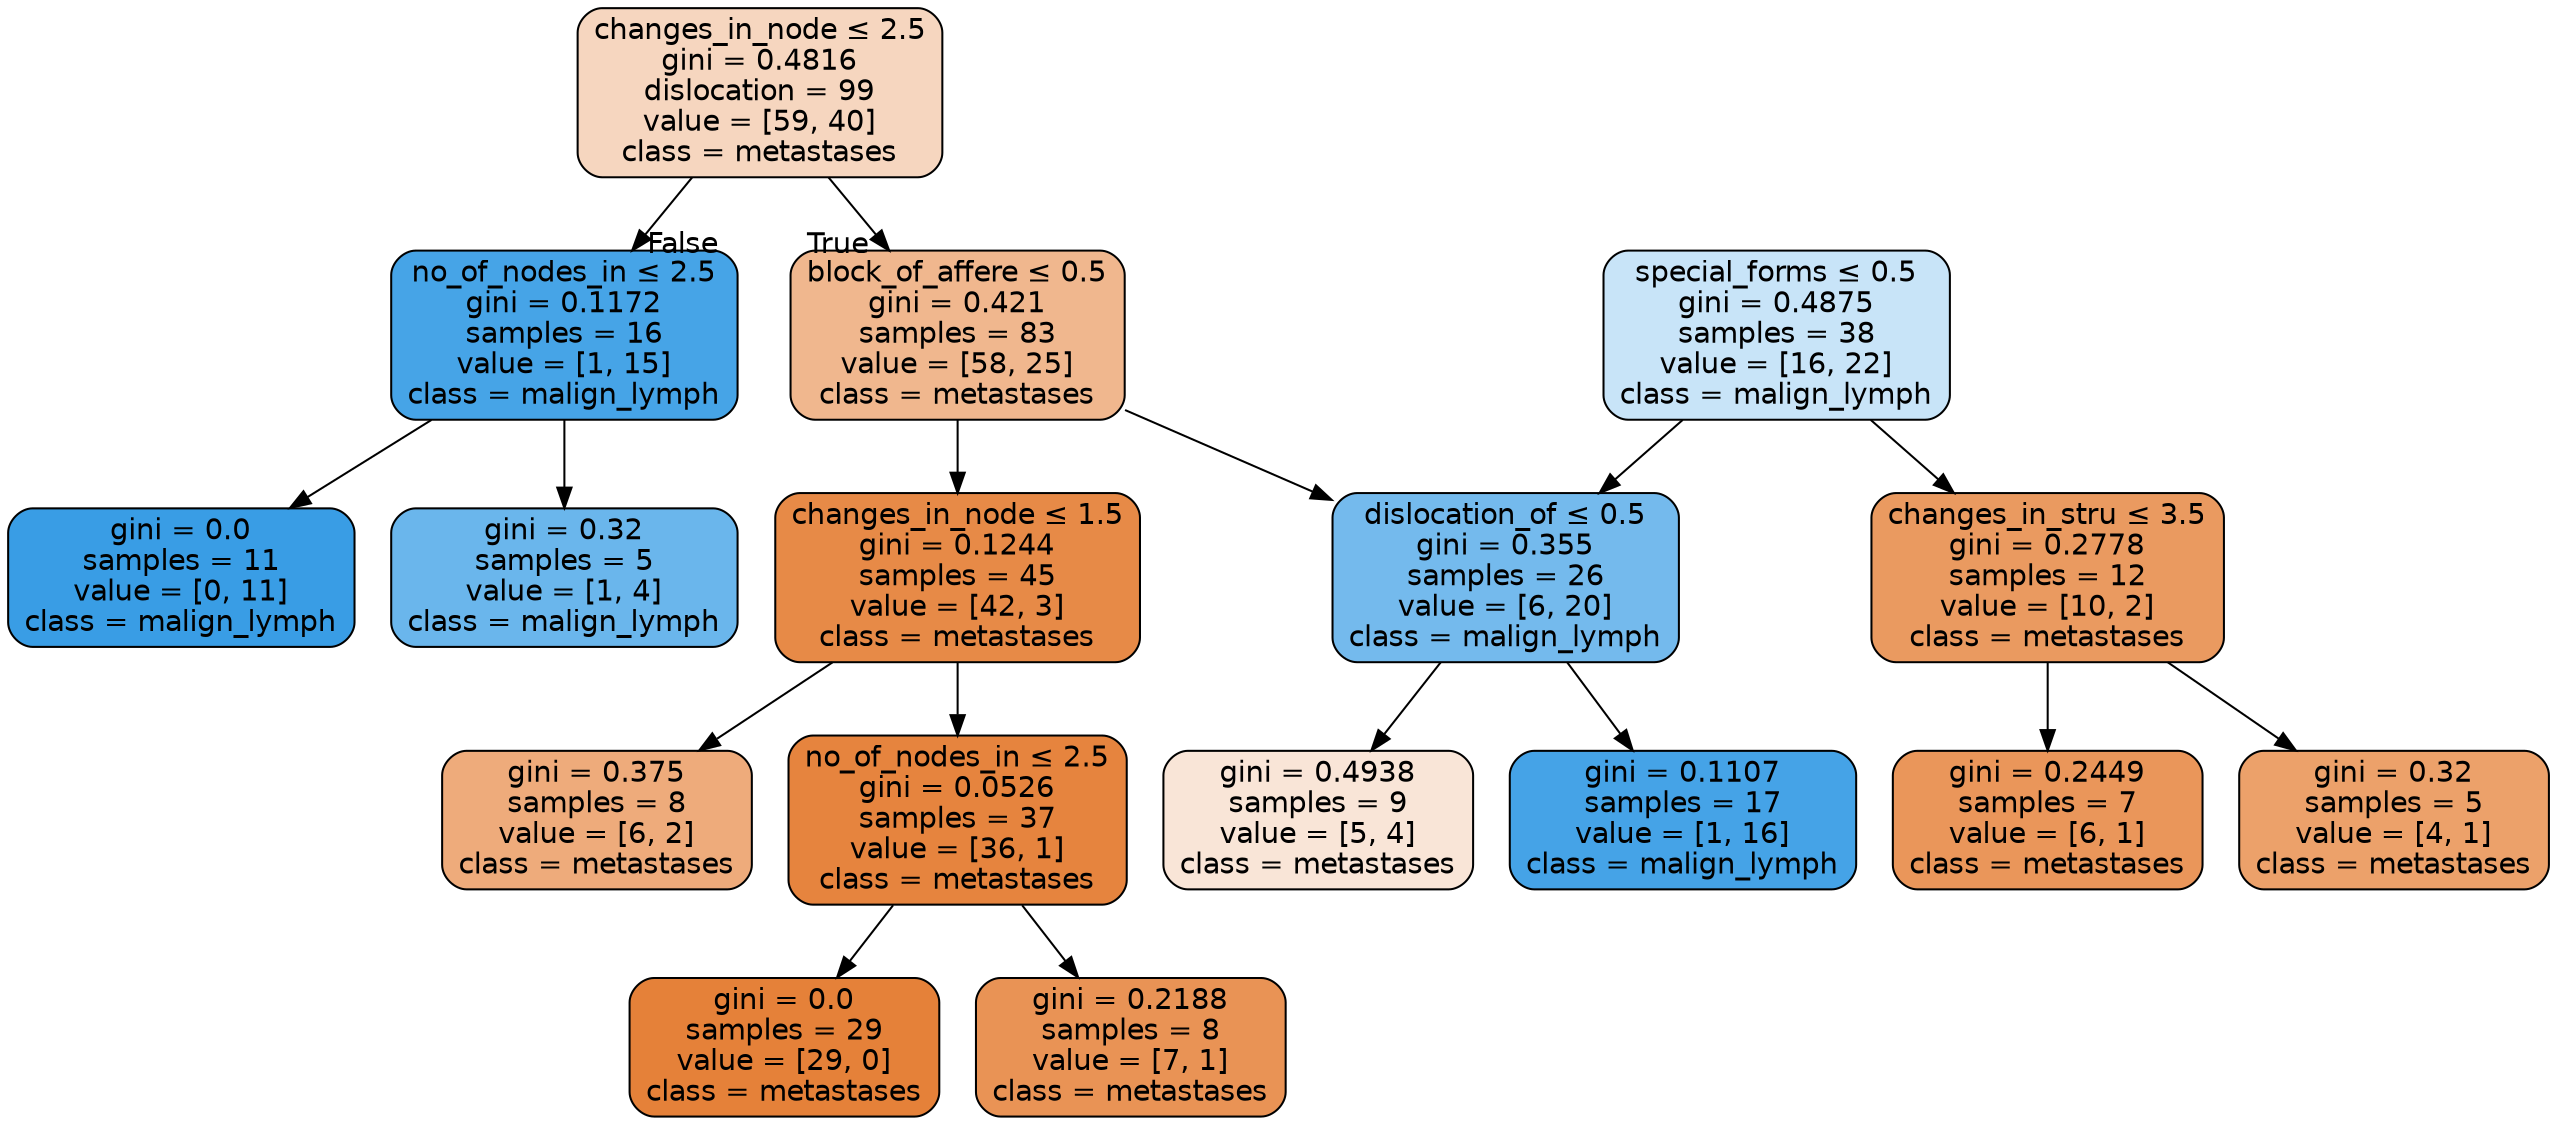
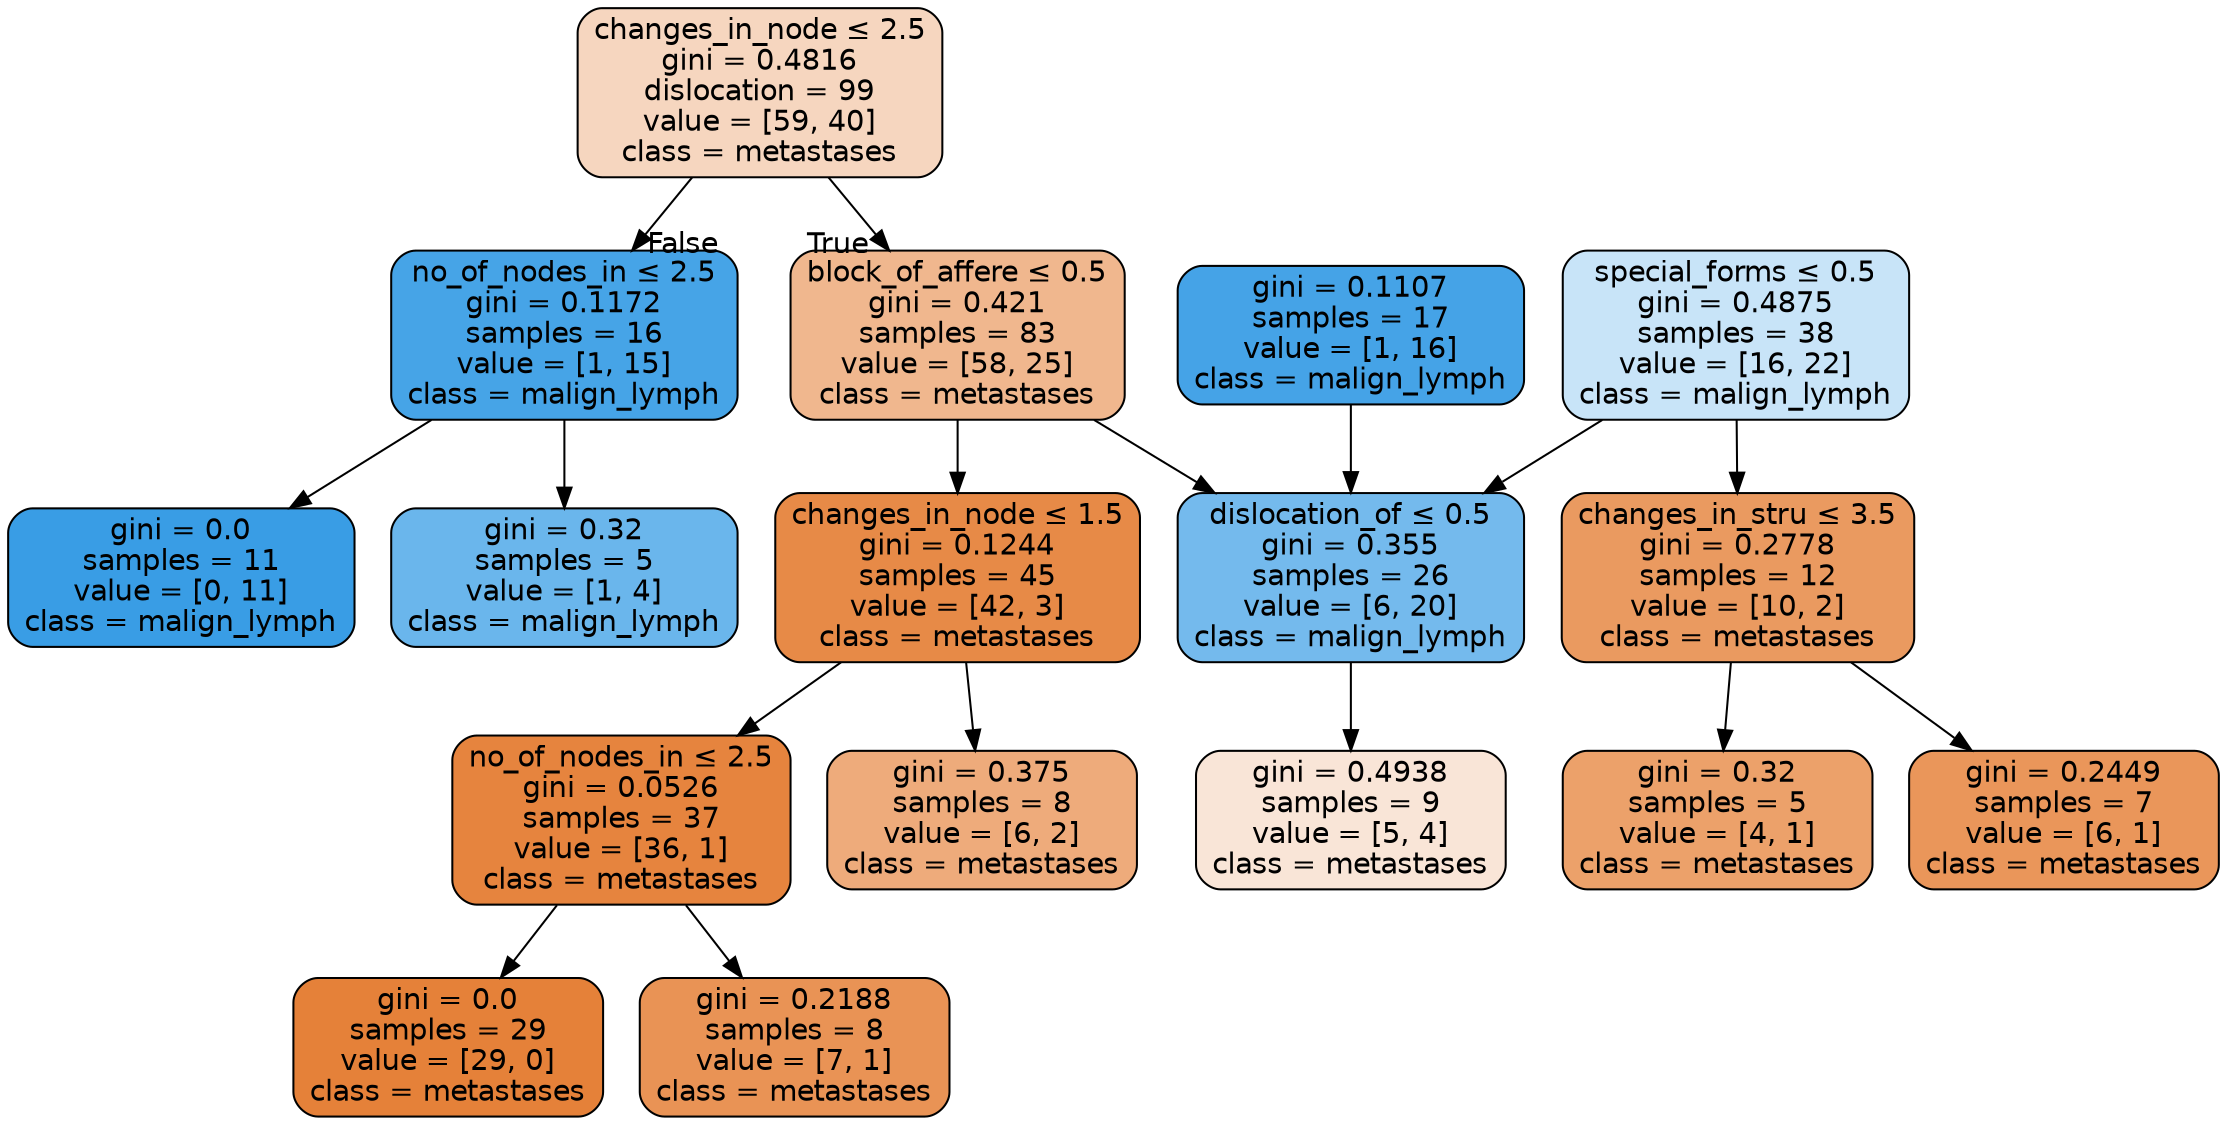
(1594, 698) -> (1351, 438)
